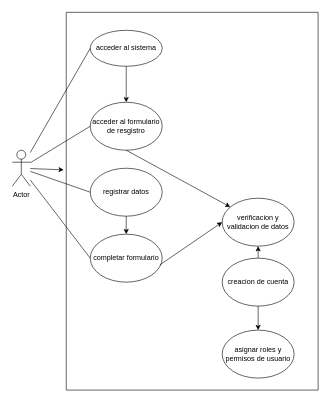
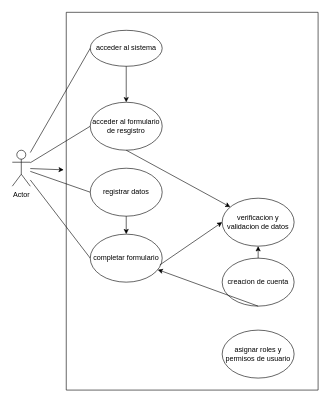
(258, 324) -> (208, 288)
